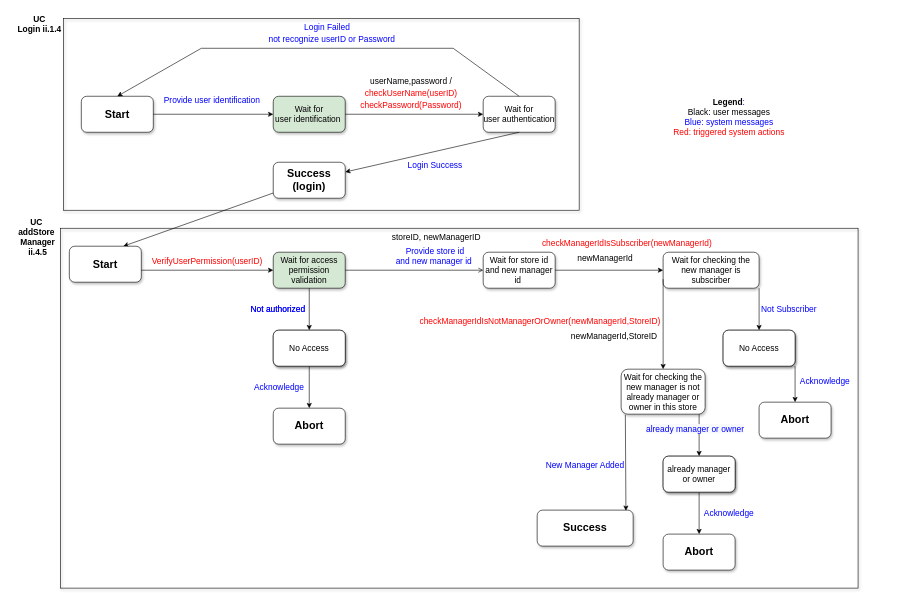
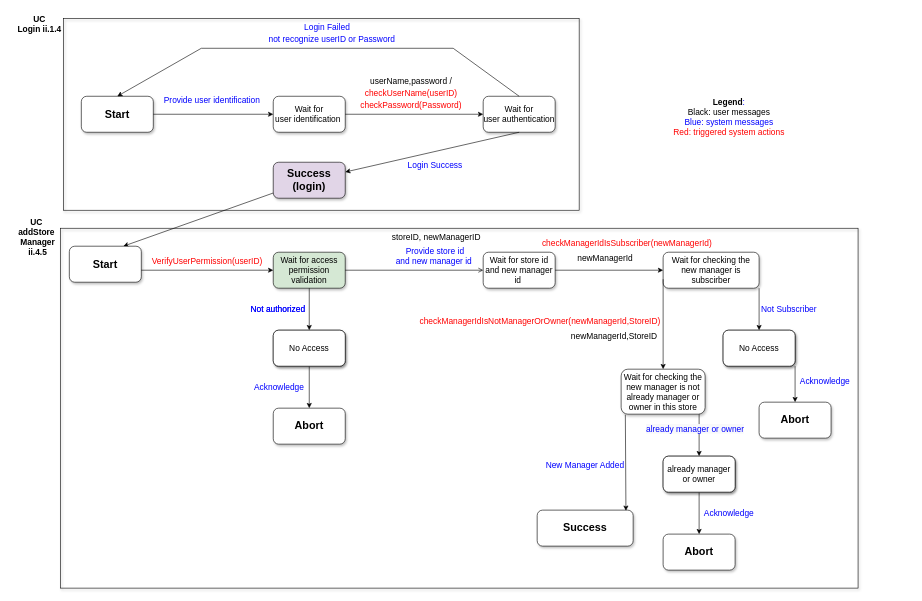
(309, 114) -> (309, 114)
(309, 180) -> (309, 180)
